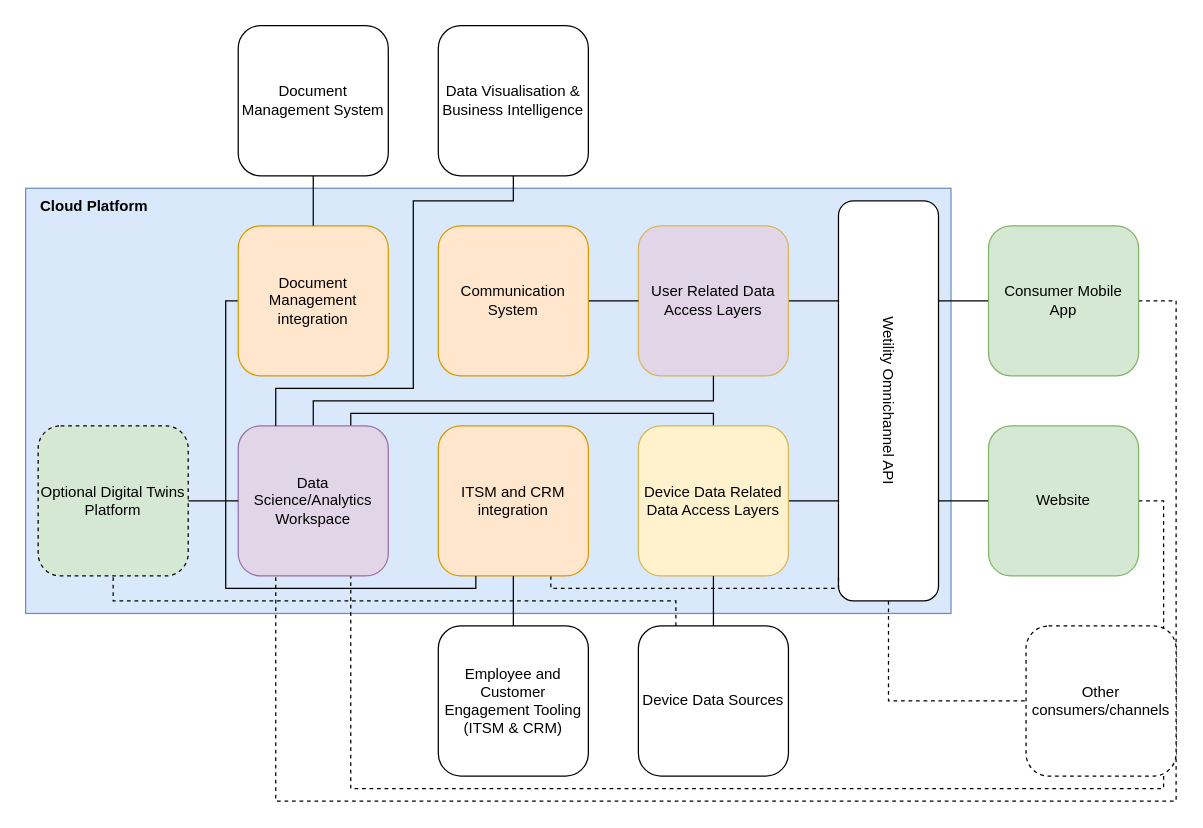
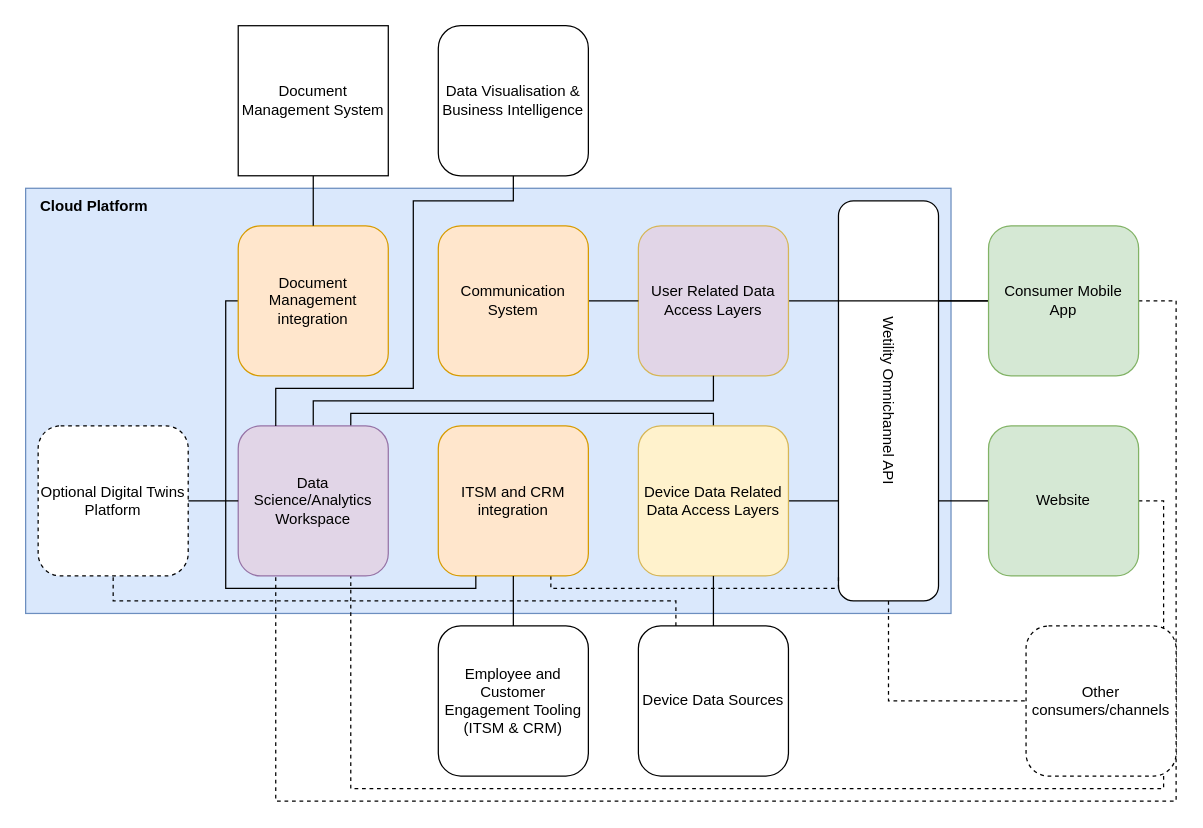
(313, 101) -> (313, 101)
(837, 301) -> (887, 301)
(113, 501) -> (113, 501)
